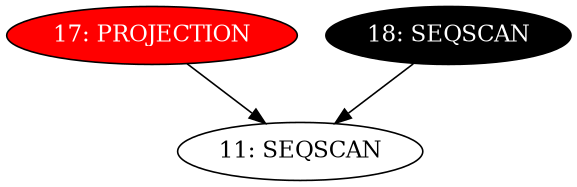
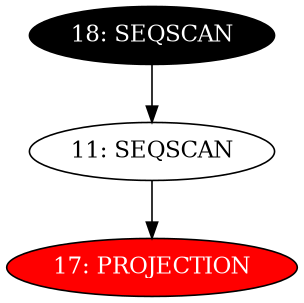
(220, 88) -> (152, 202)
